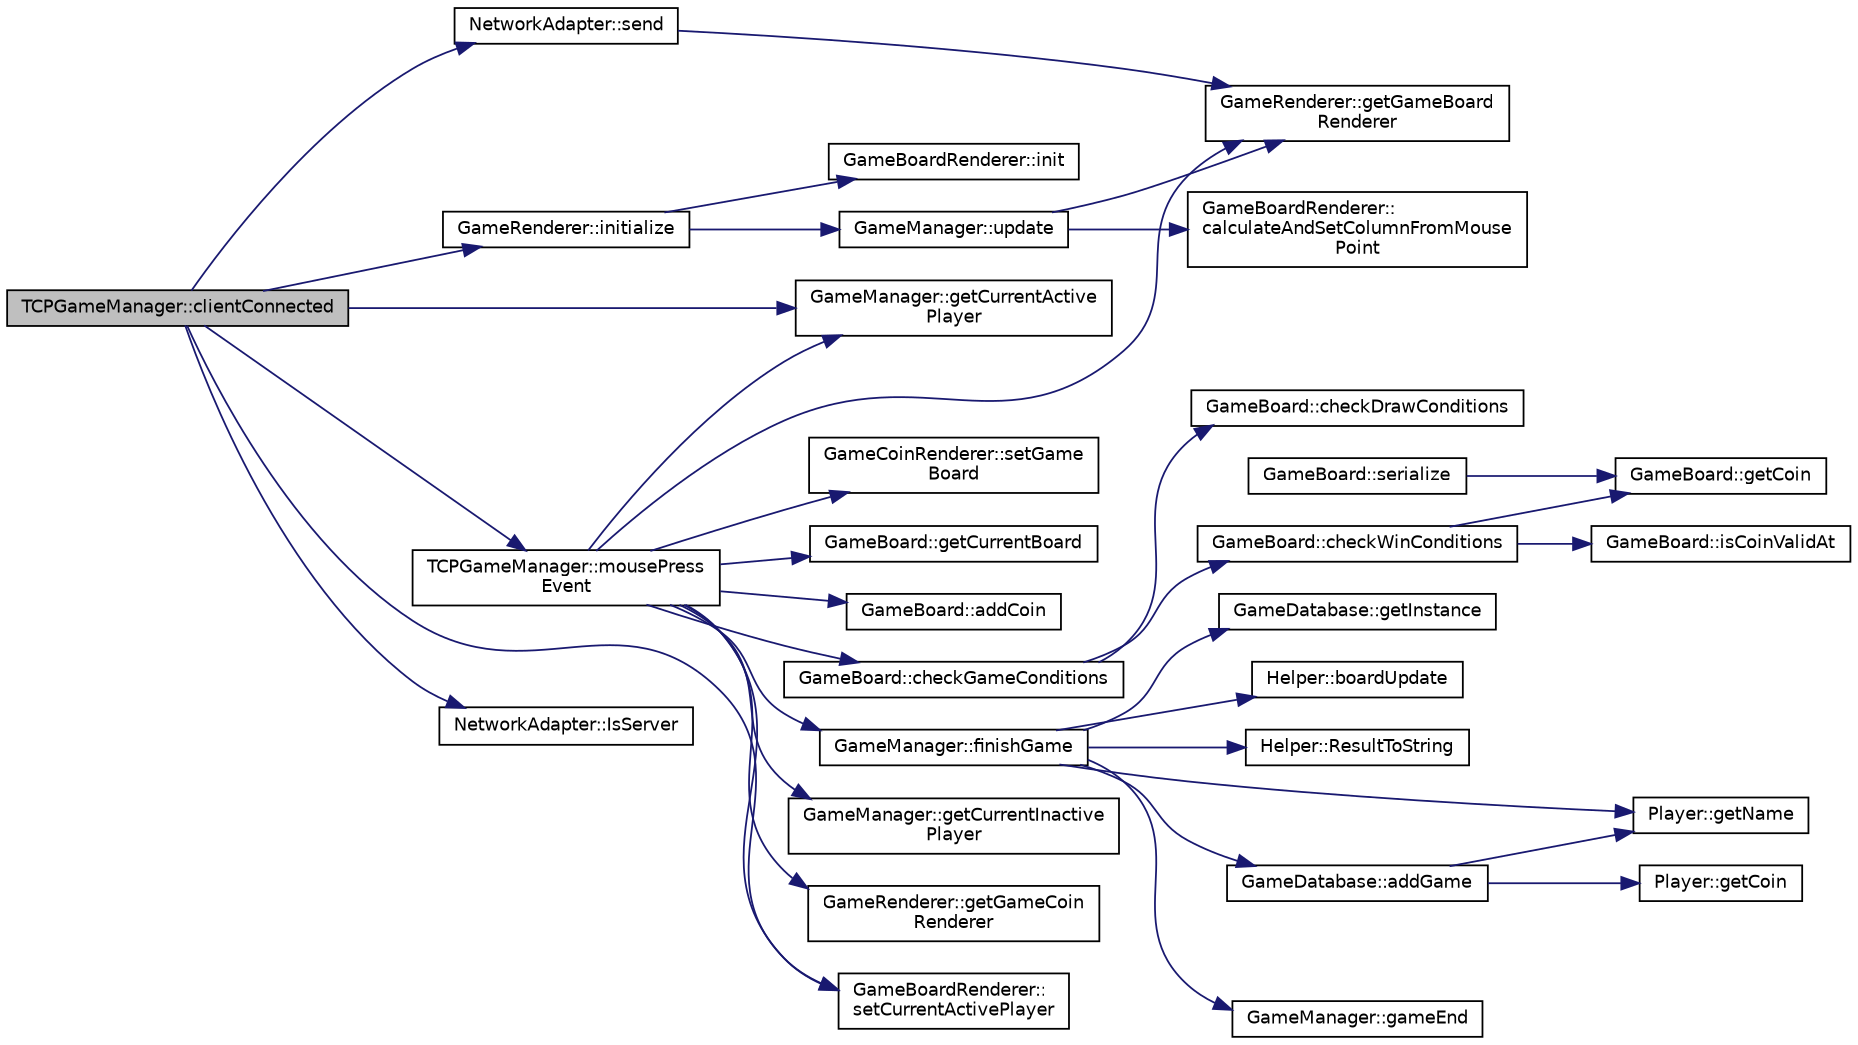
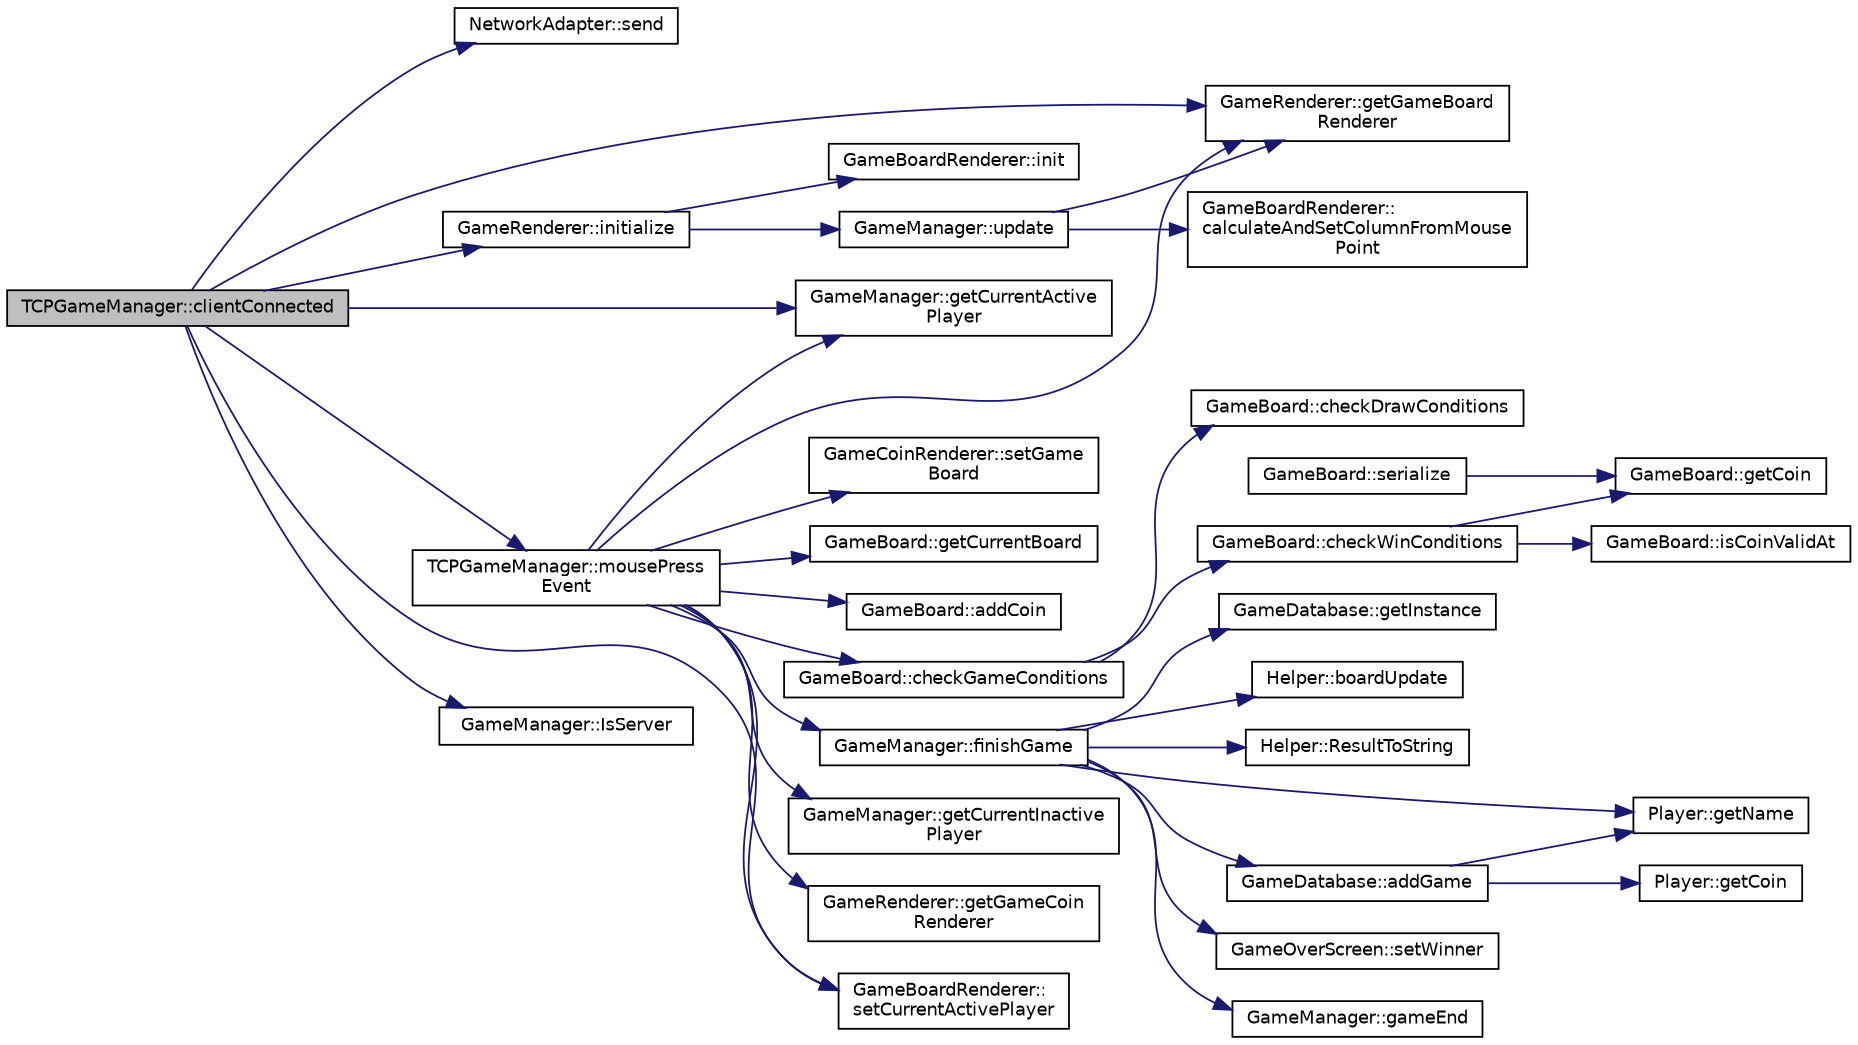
(946, 49) -> (684, 134)
(566, 726) -> (566, 726)
none -> (1357, 951)
